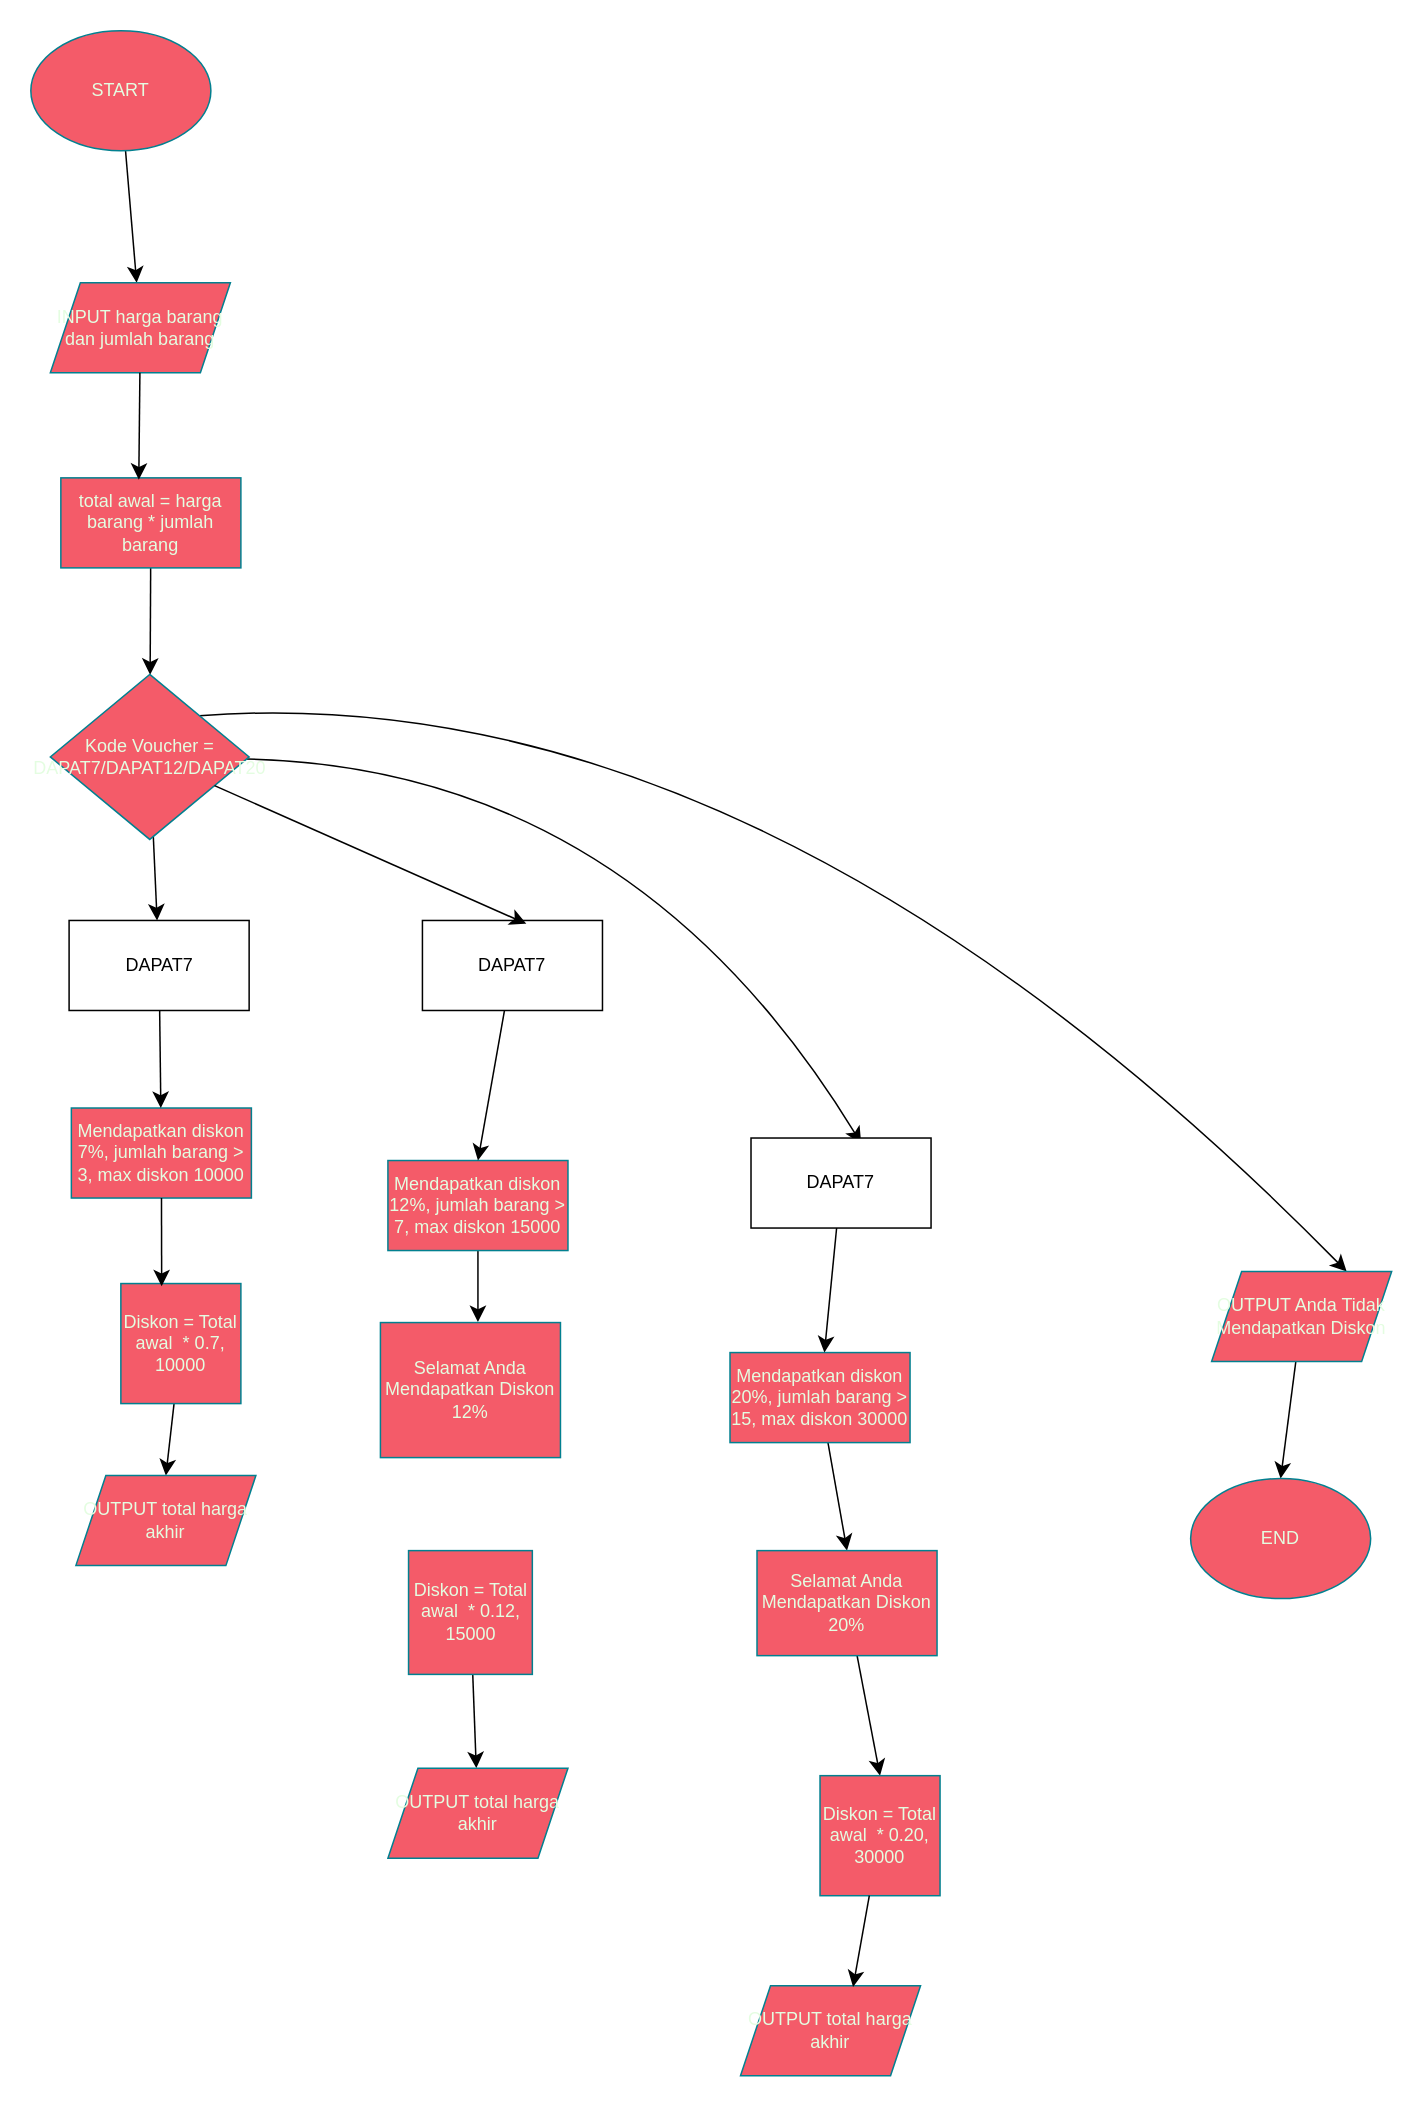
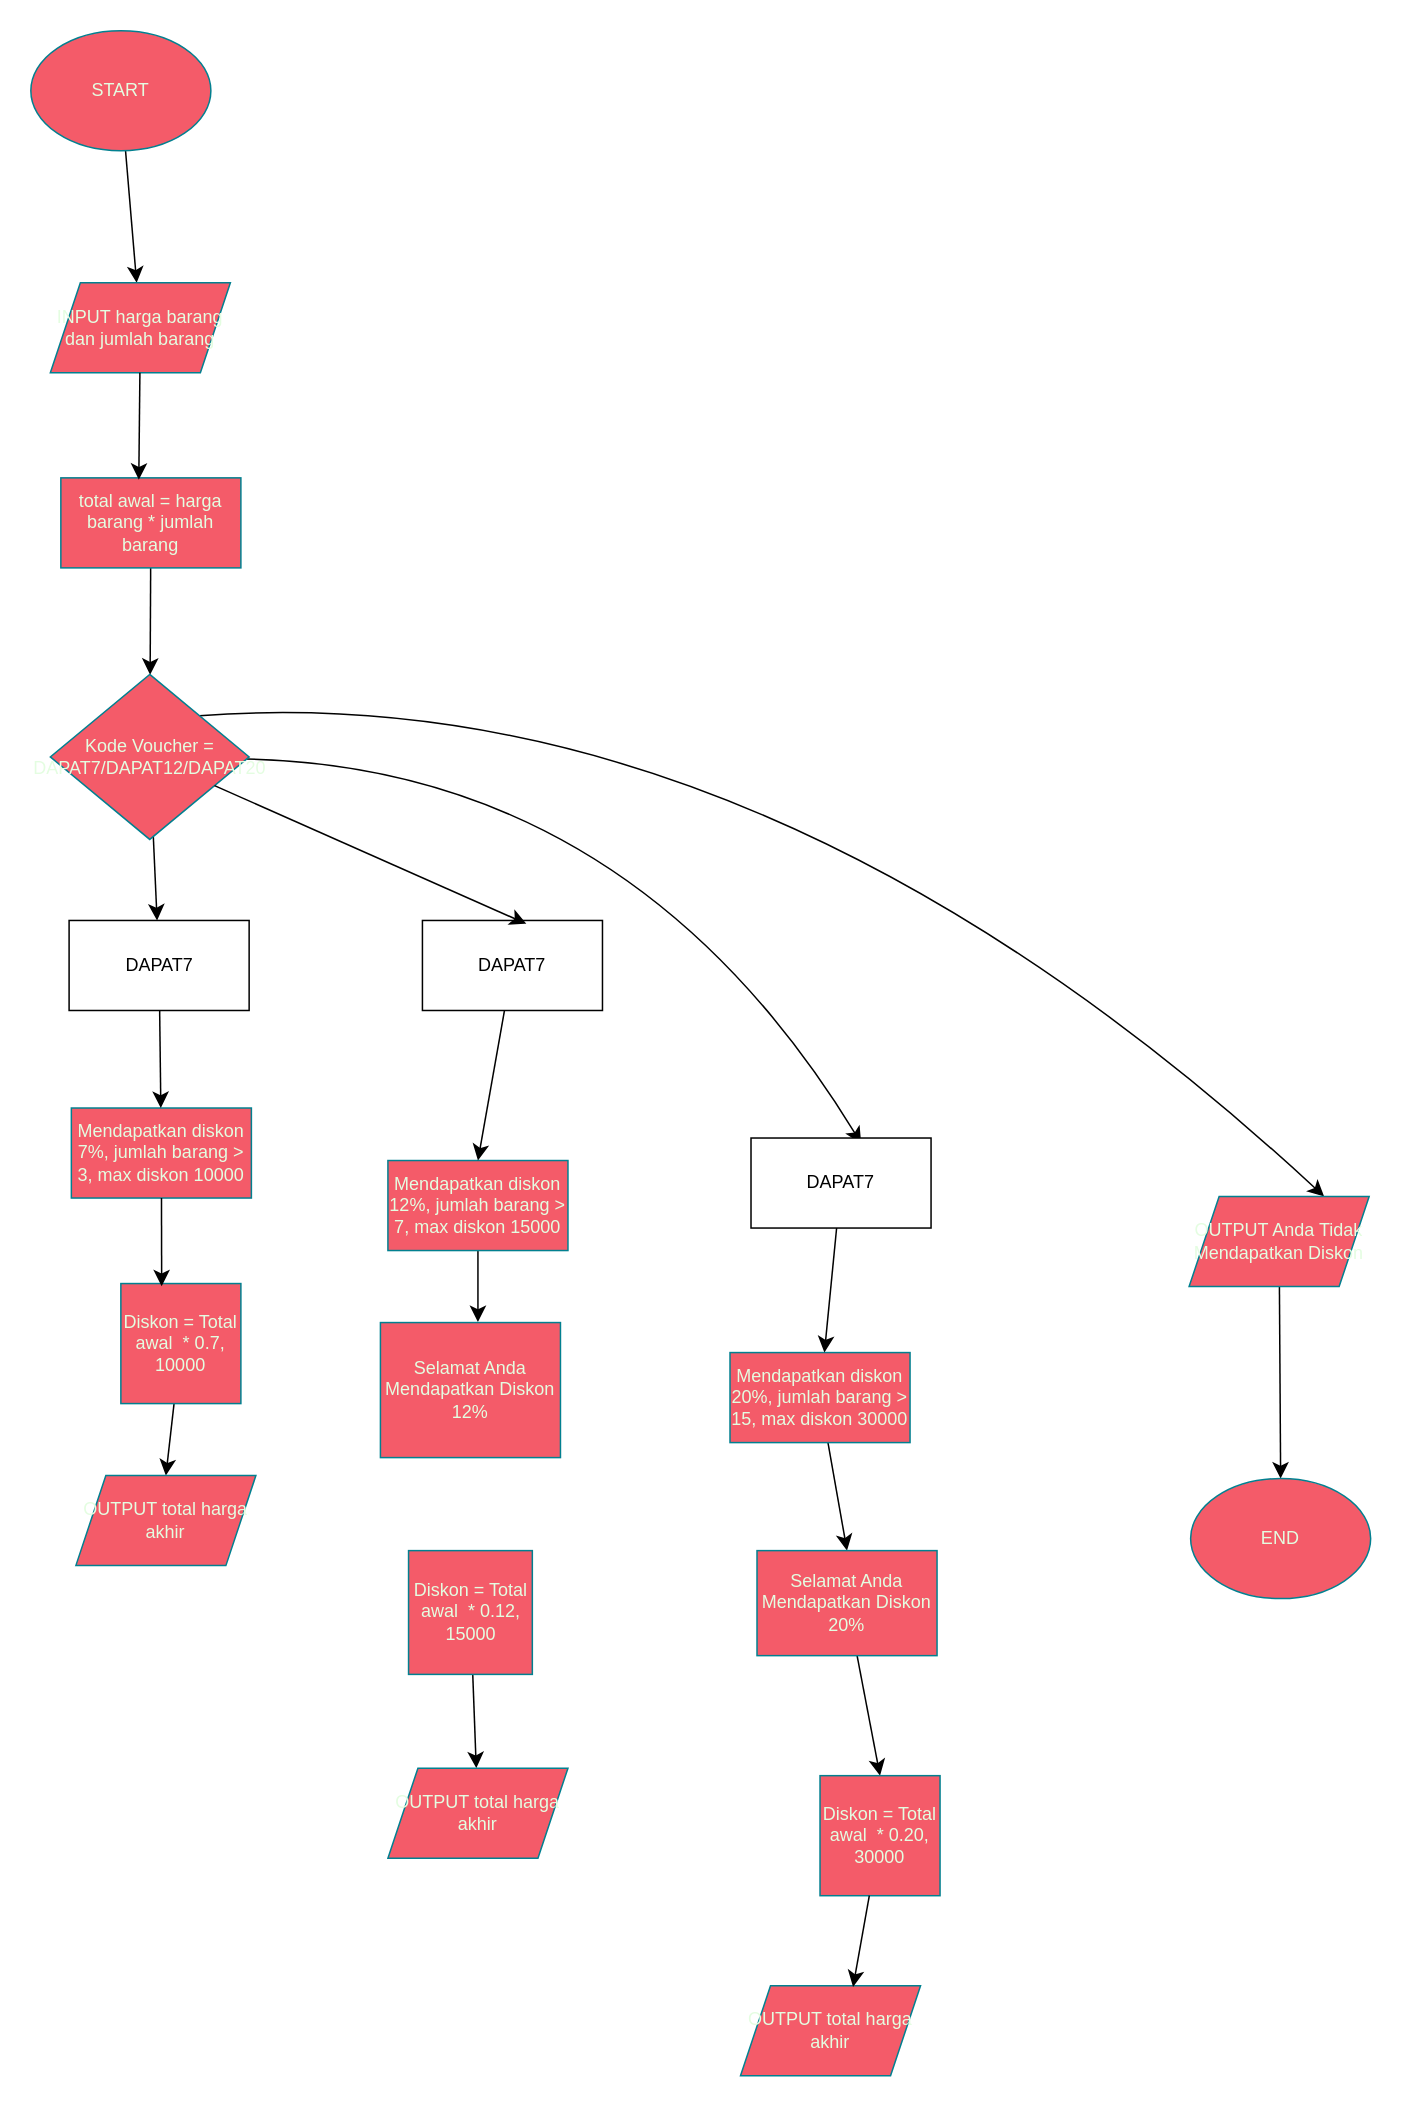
(1301, 1316) -> (1279, 1241)
